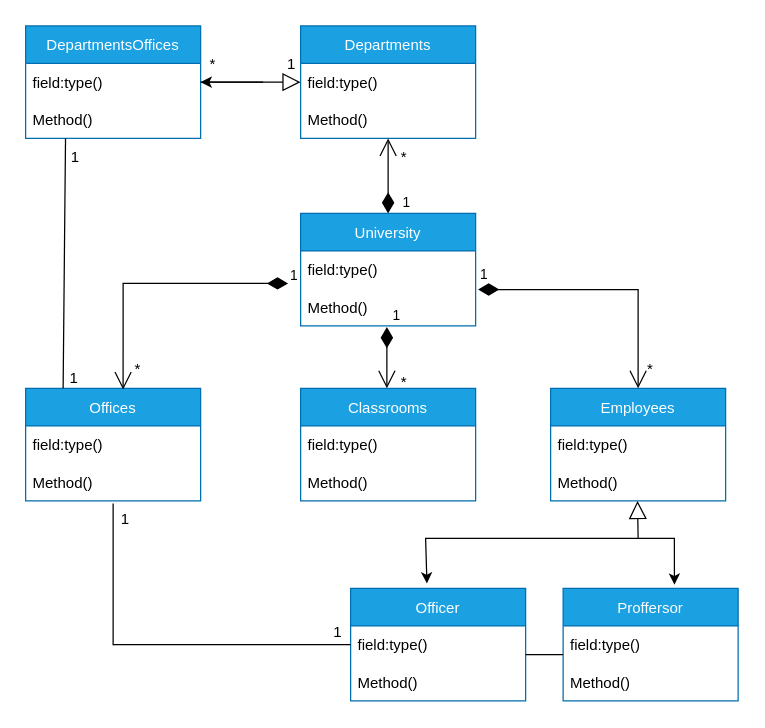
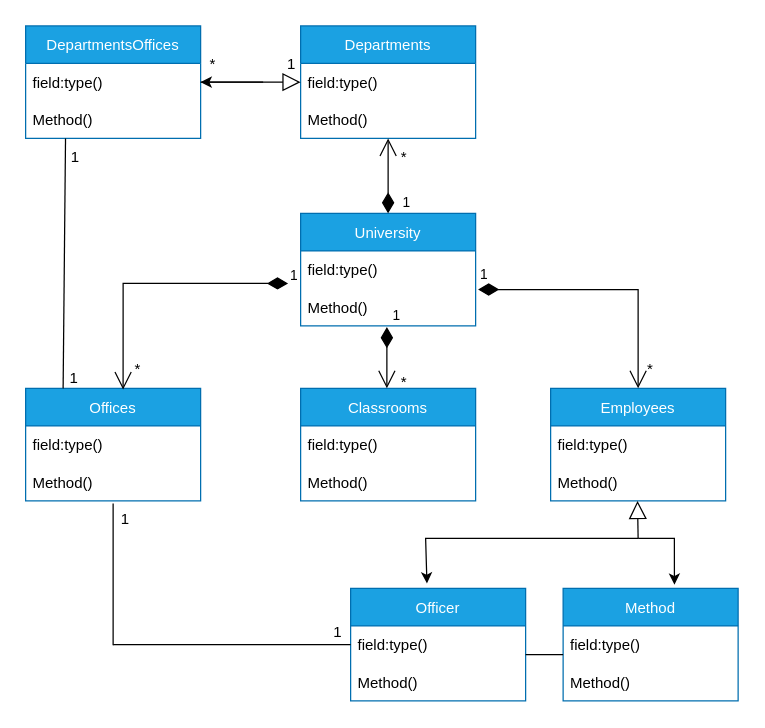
(650, 608) -> (650, 608)
